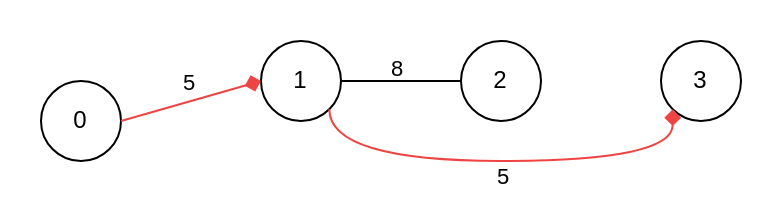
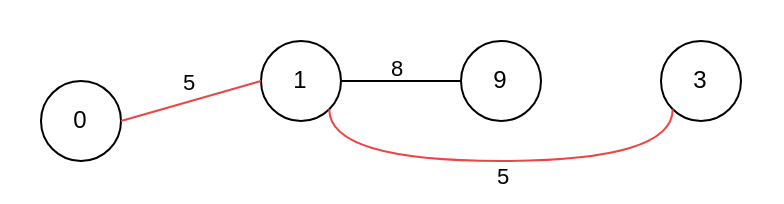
(501, 81) -> (501, 81)
(245, 86) -> (252, 83)
(616, 154) -> (619, 151)
